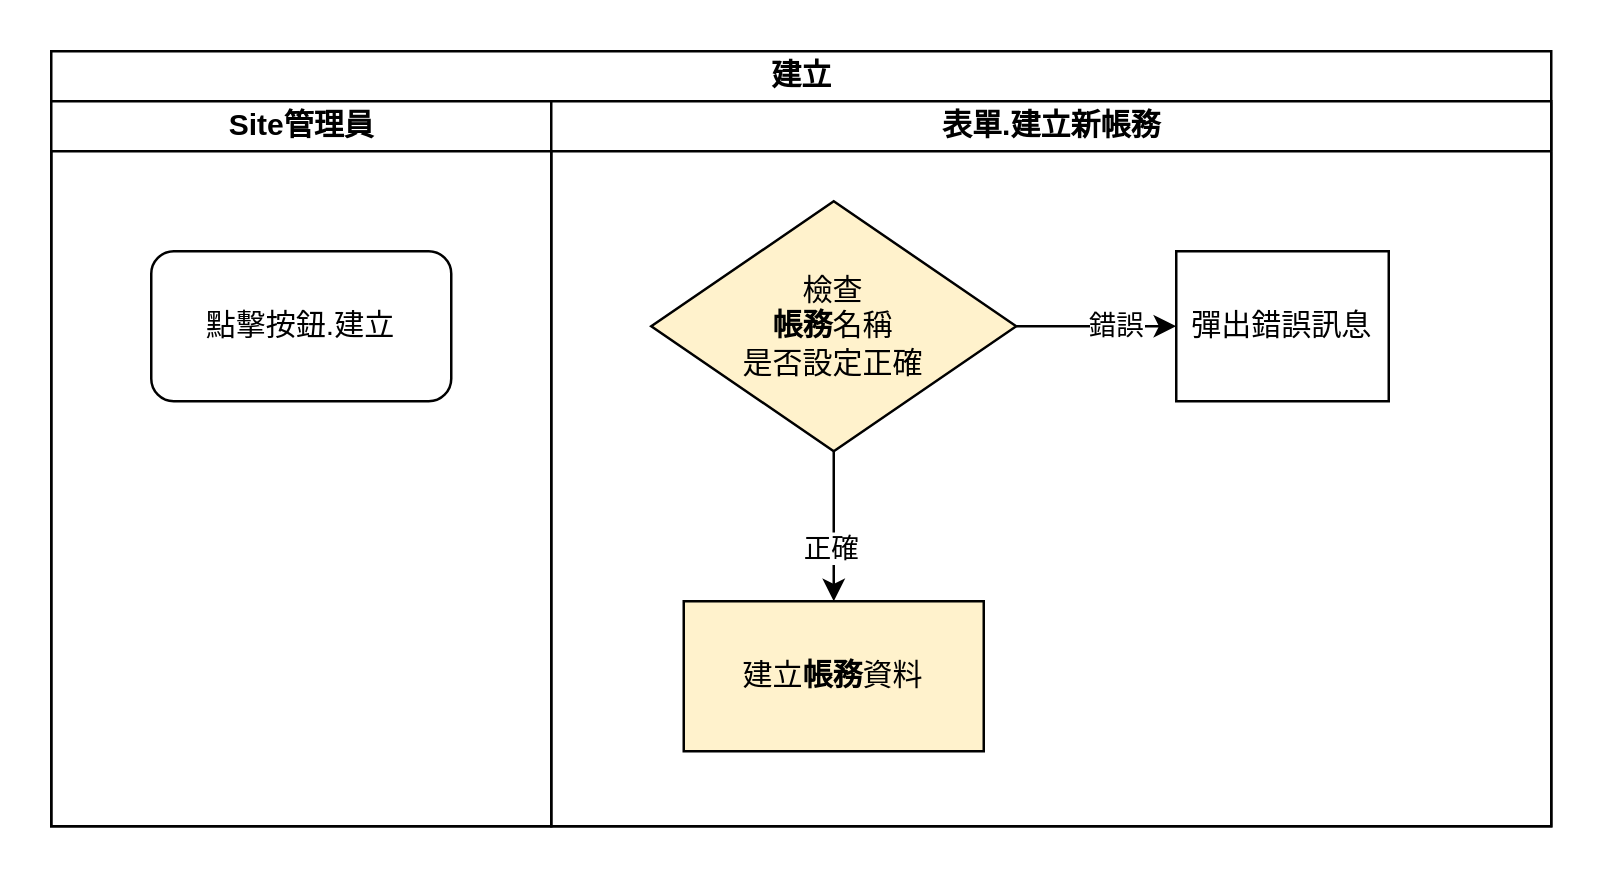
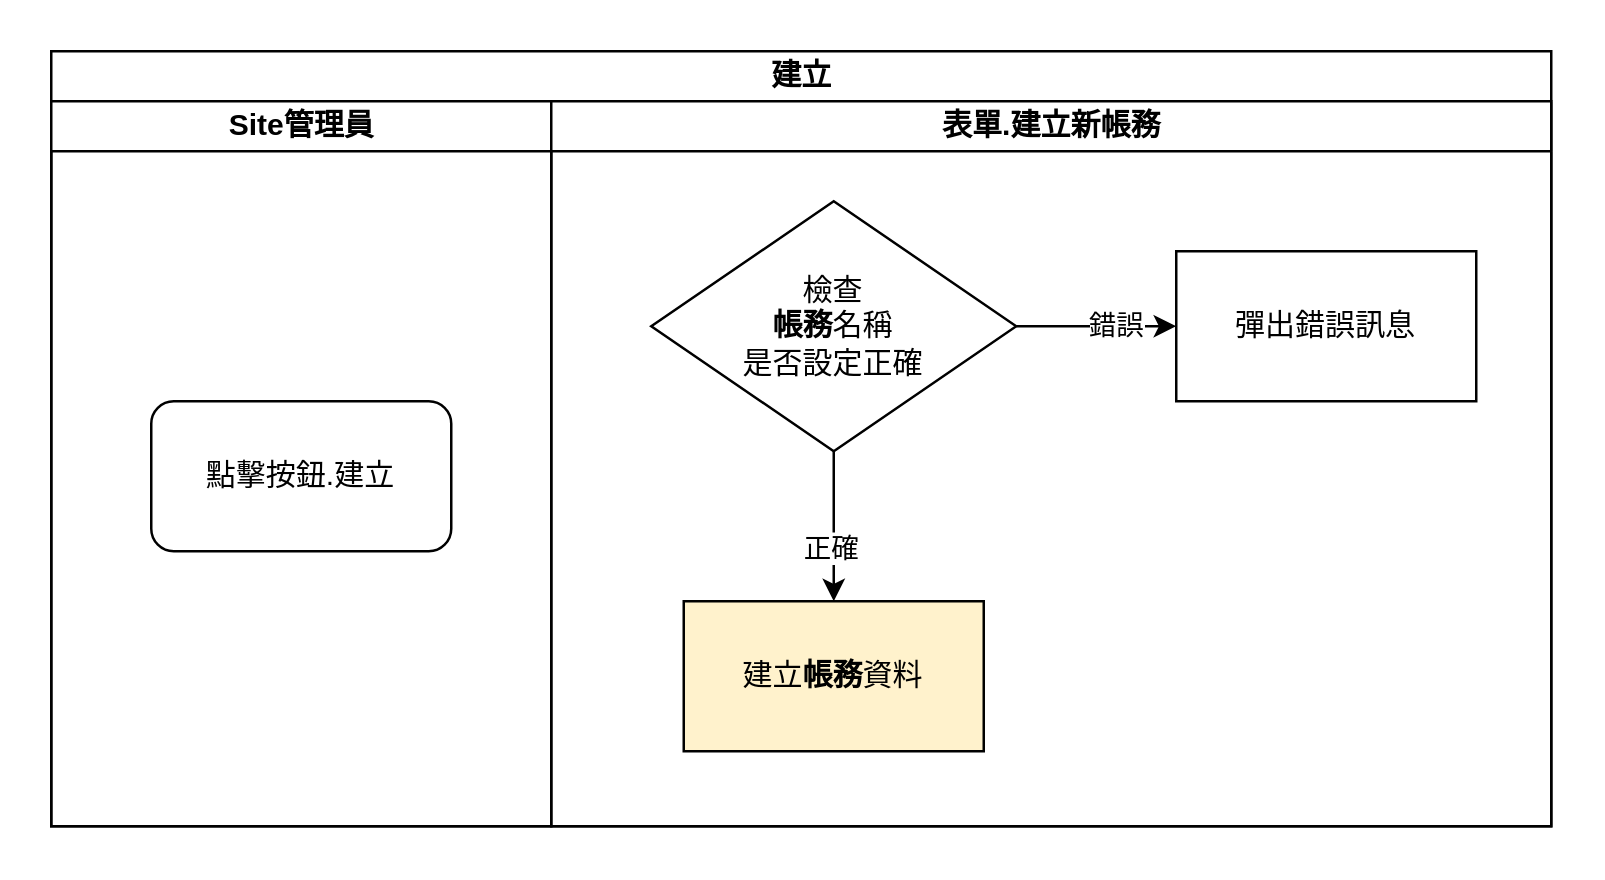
(301, 326) -> (301, 476)
(834, 326) -> (834, 326)
(1283, 326) -> (1326, 326)
